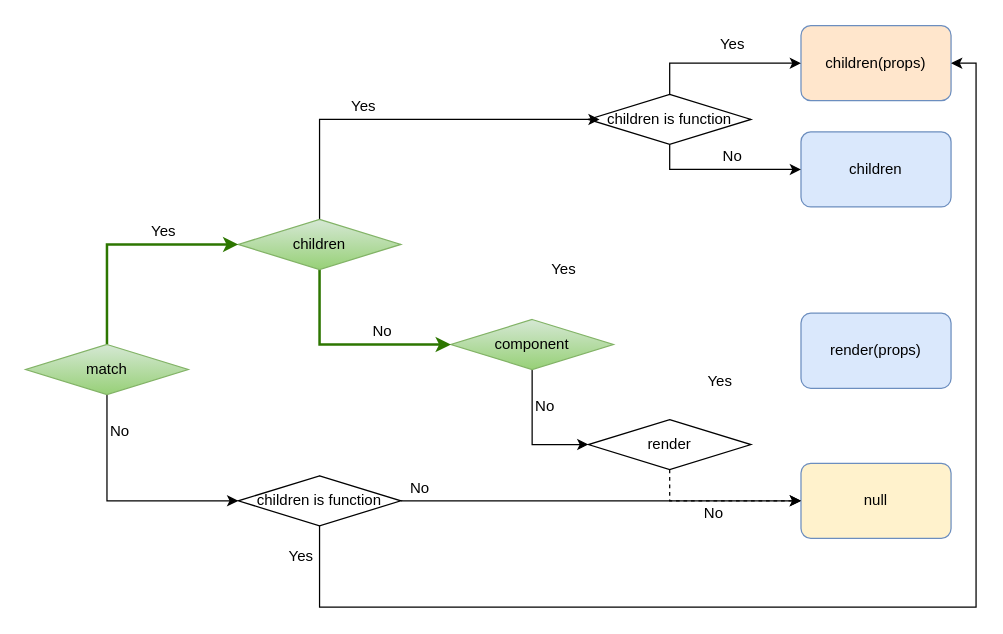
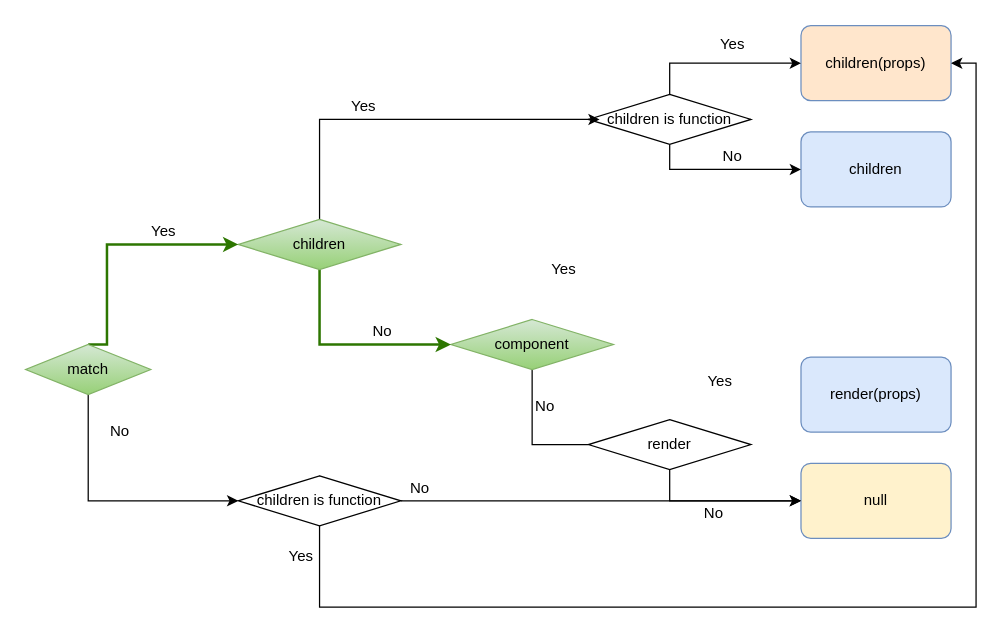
(876, 351) -> (876, 394)
(107, 369) -> (88, 369)
(578, 444) -> (582, 444)
(669, 484) -> (669, 484)
